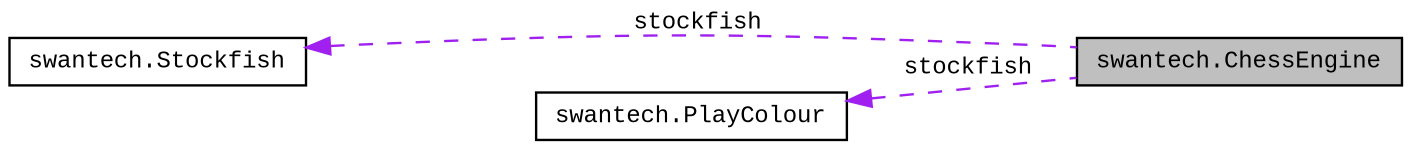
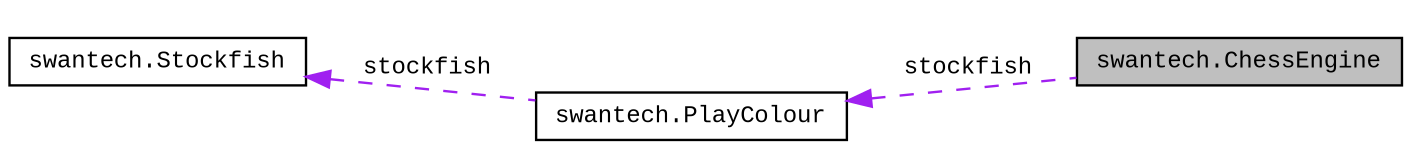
(704, 36) -> (433, 90)
